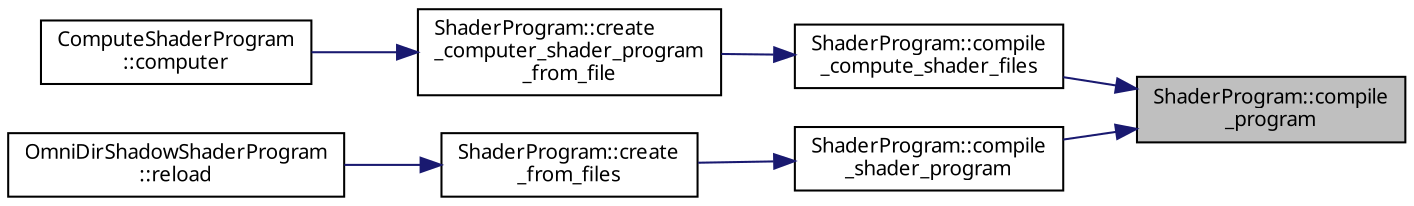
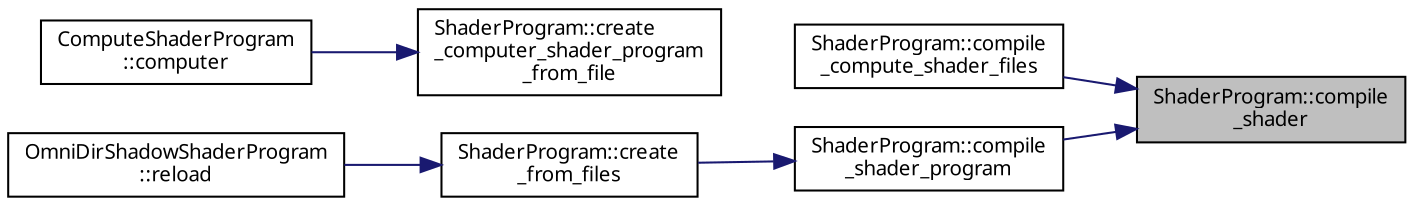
(748, 54) -> none
(1271, 110) -> (1271, 110)
